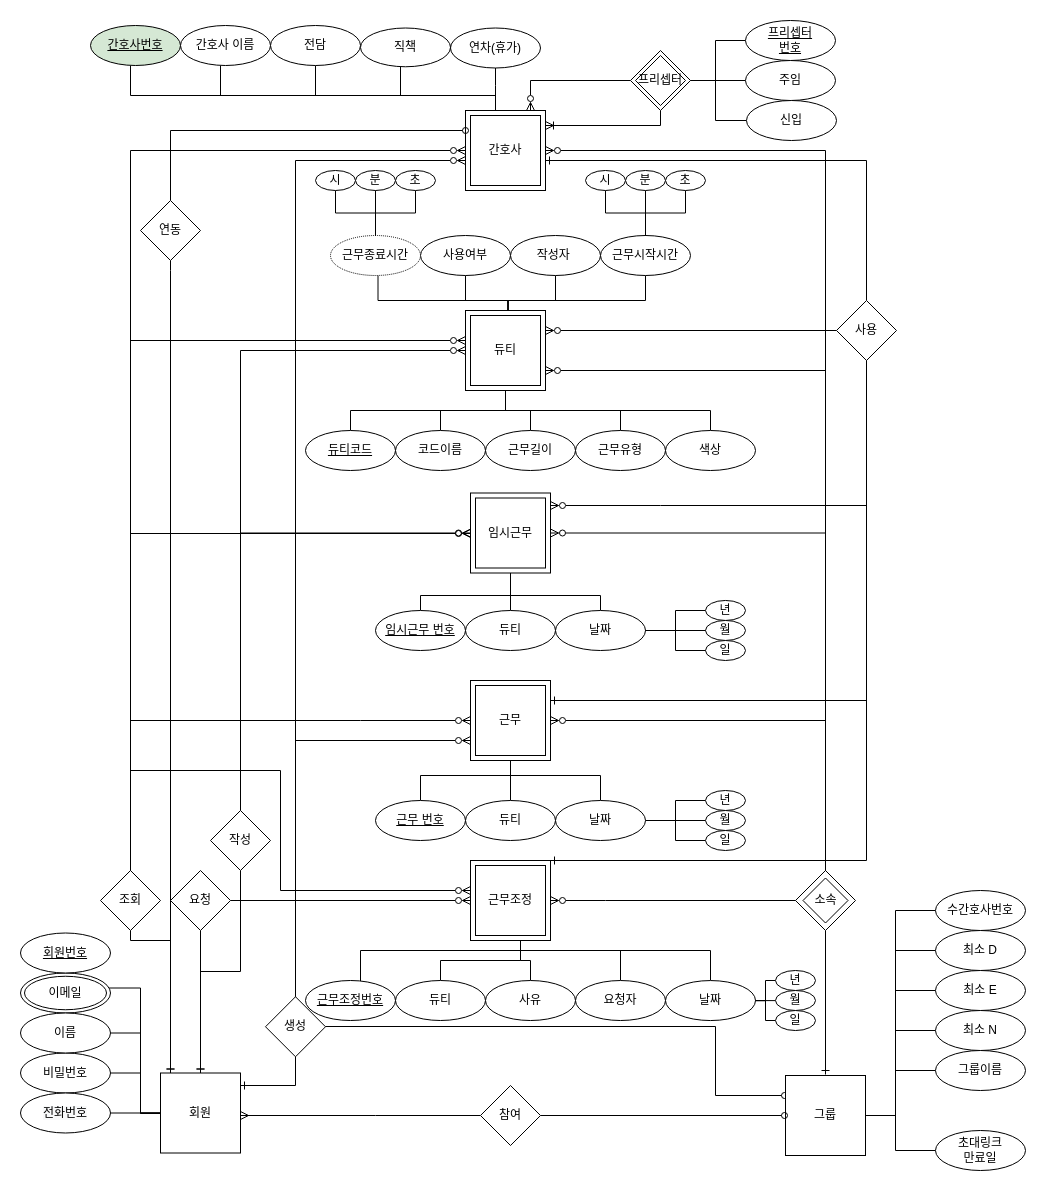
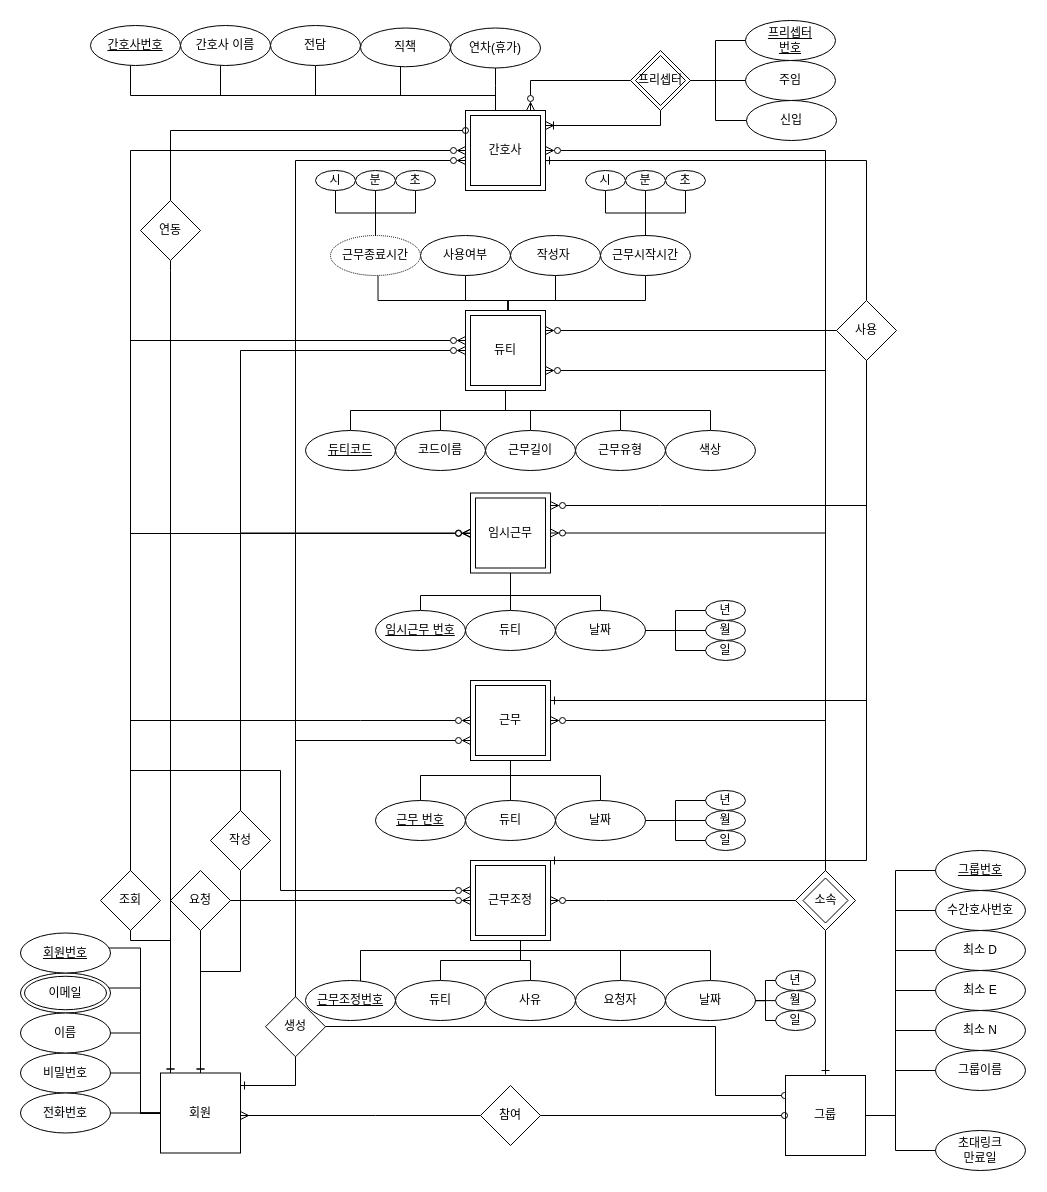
(136, 46) -> (136, 46)
none -> (897, 871)
none -> (981, 871)
none -> (141, 951)
